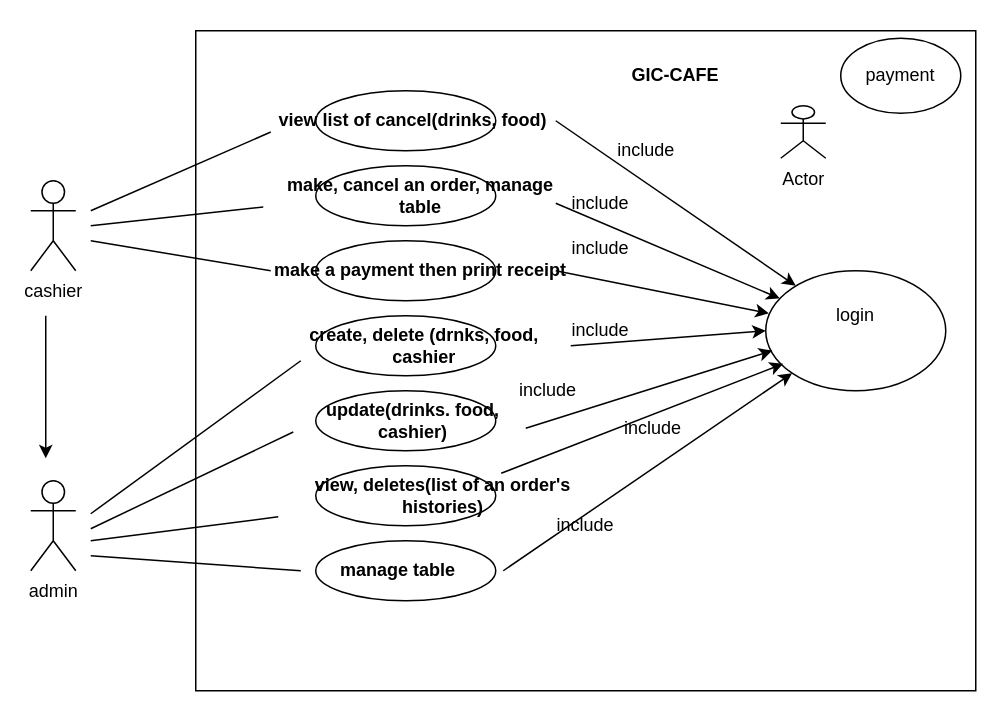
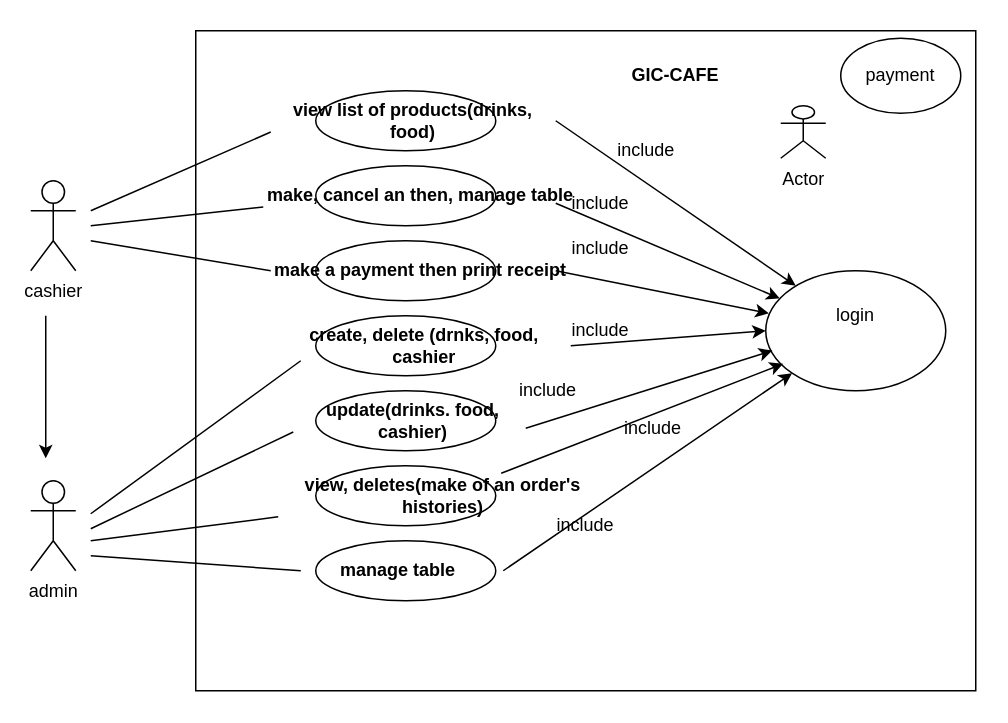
(413, 121) -> (413, 121)
(421, 196) -> (421, 196)
(443, 496) -> (443, 496)
